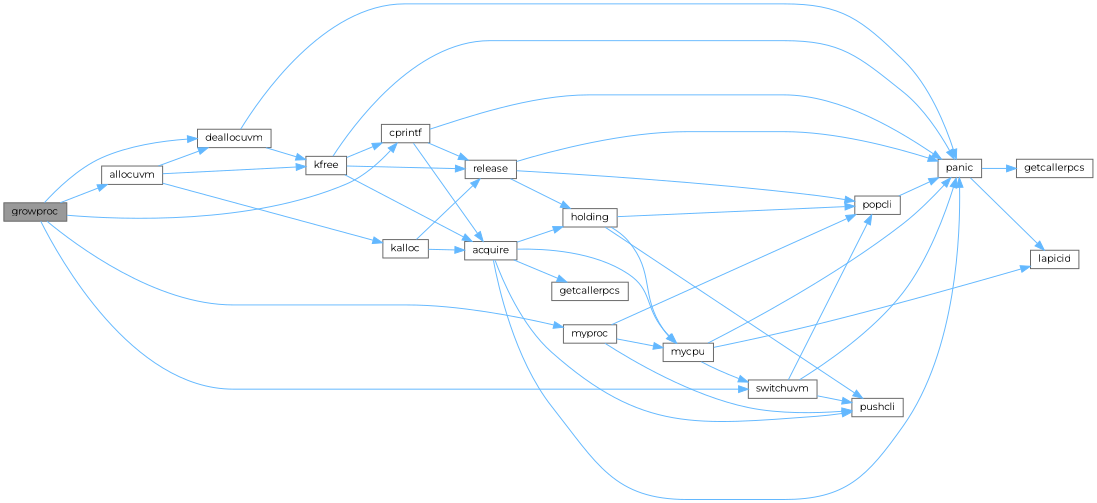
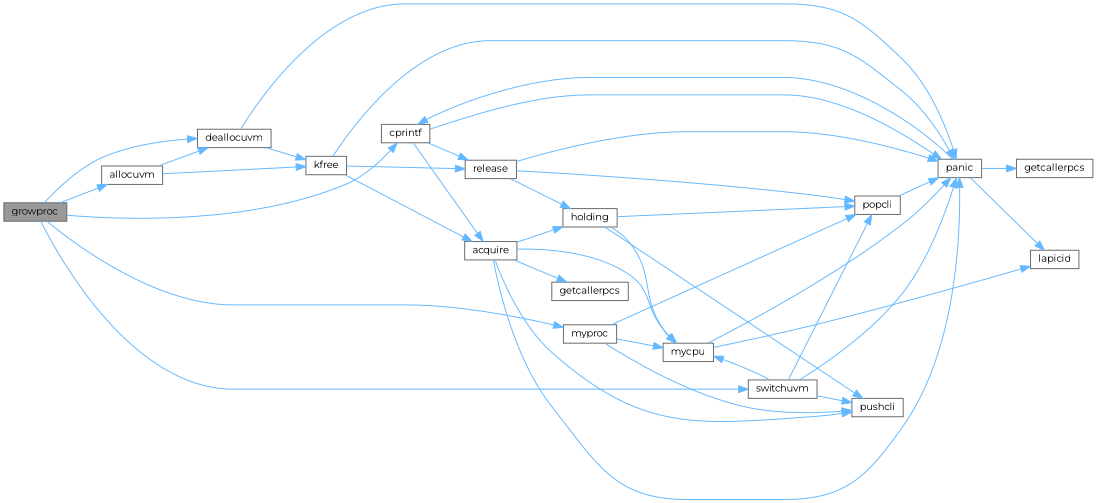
(360, 152) -> (698, 77)
(406, 249) -> none
(720, 371) -> (747, 369)
